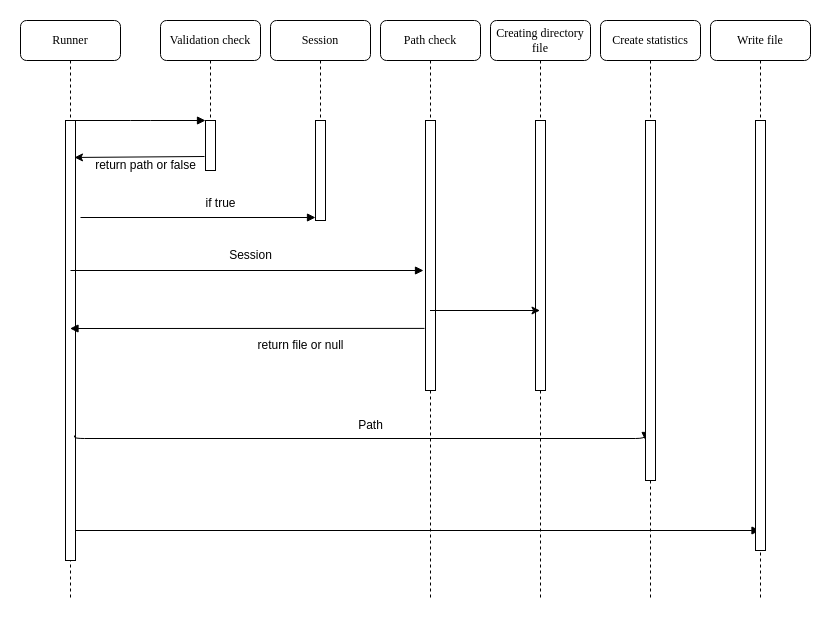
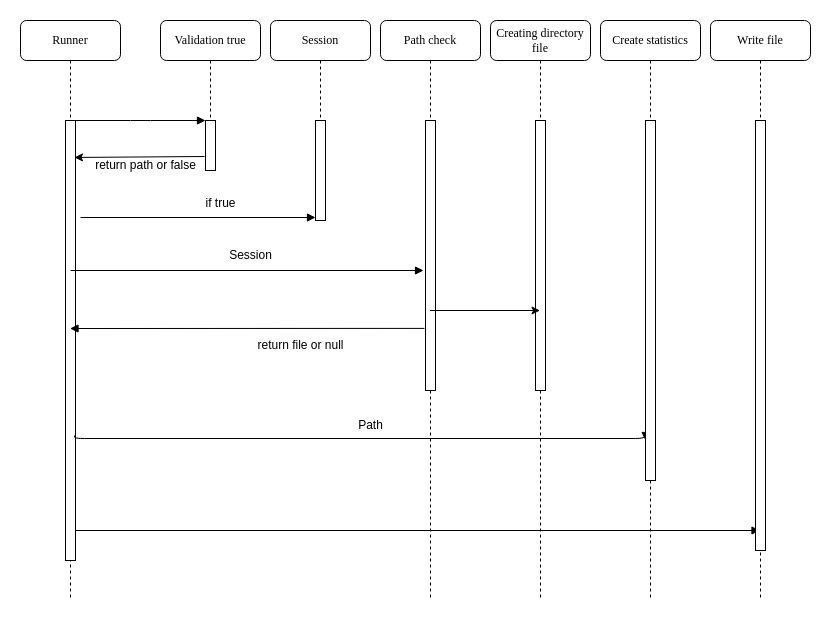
(211, 41) -> (211, 41)
